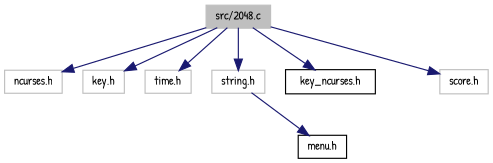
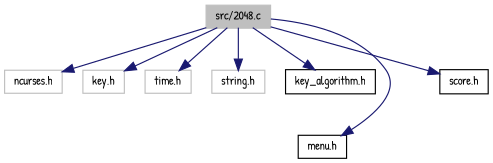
(330, 82) -> (330, 82)
(464, 82) -> (464, 82)
(276, 111) -> (355, 43)
